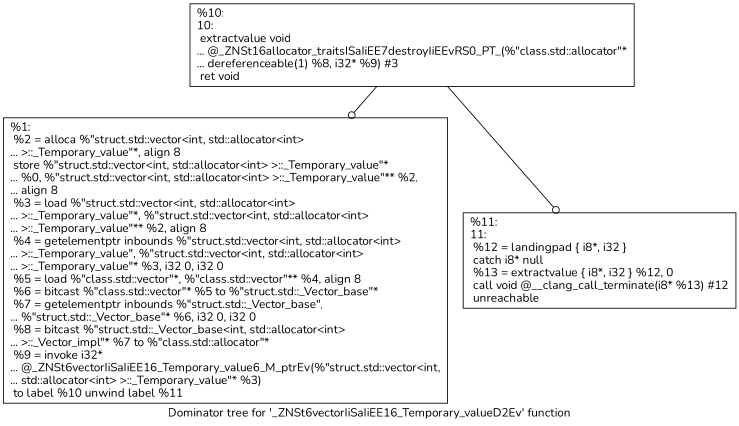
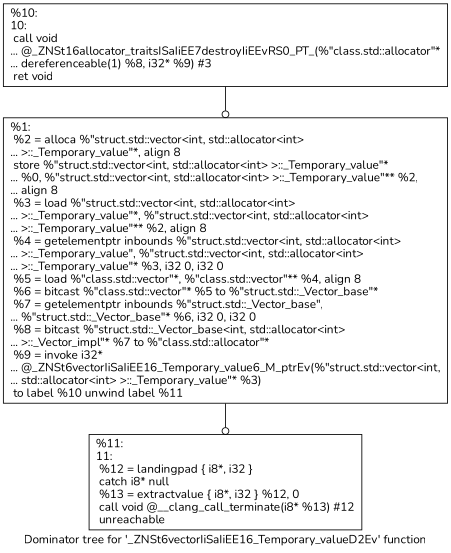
(244, 38) -> (34, 38)
(501, 147) -> (225, 416)
